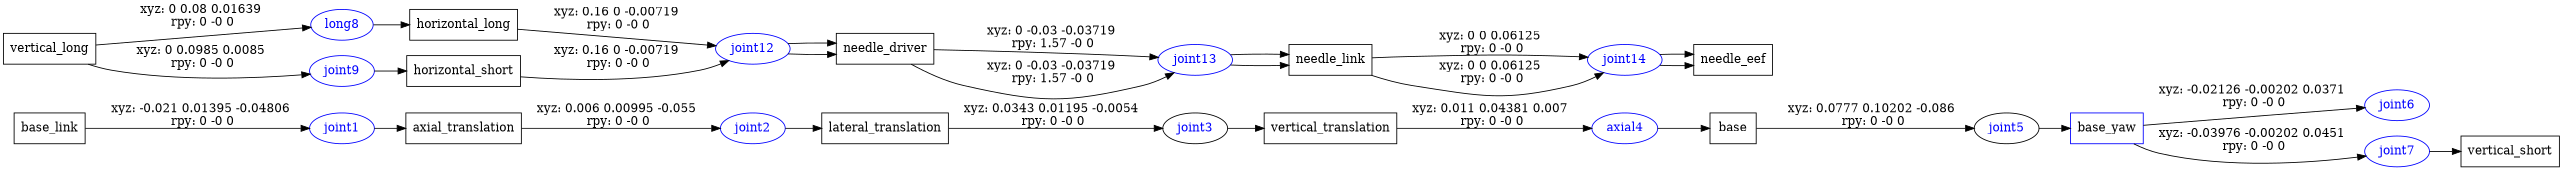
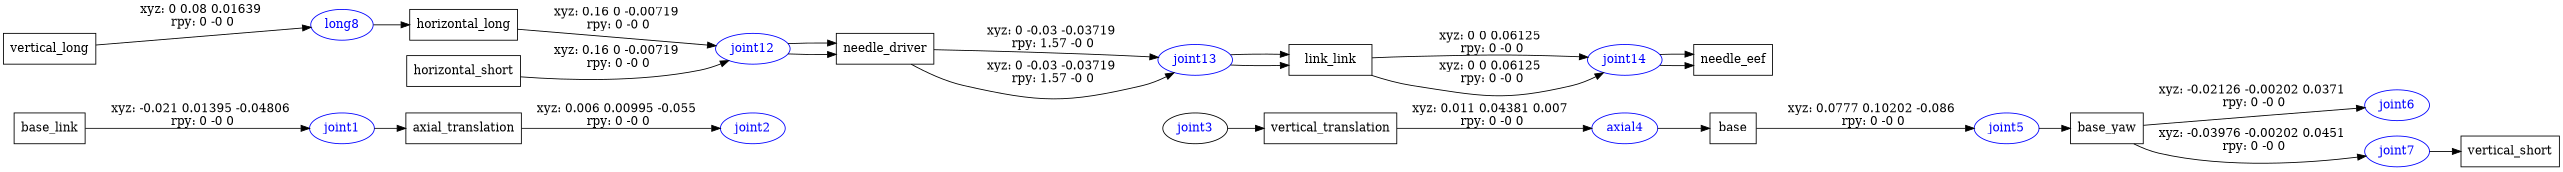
(1330, 60) -> (1330, 60)
(342, 71) -> none
(885, 128) -> none
(2007, 128) -> (2007, 128)
(2107, 128) -> (2107, 128)
